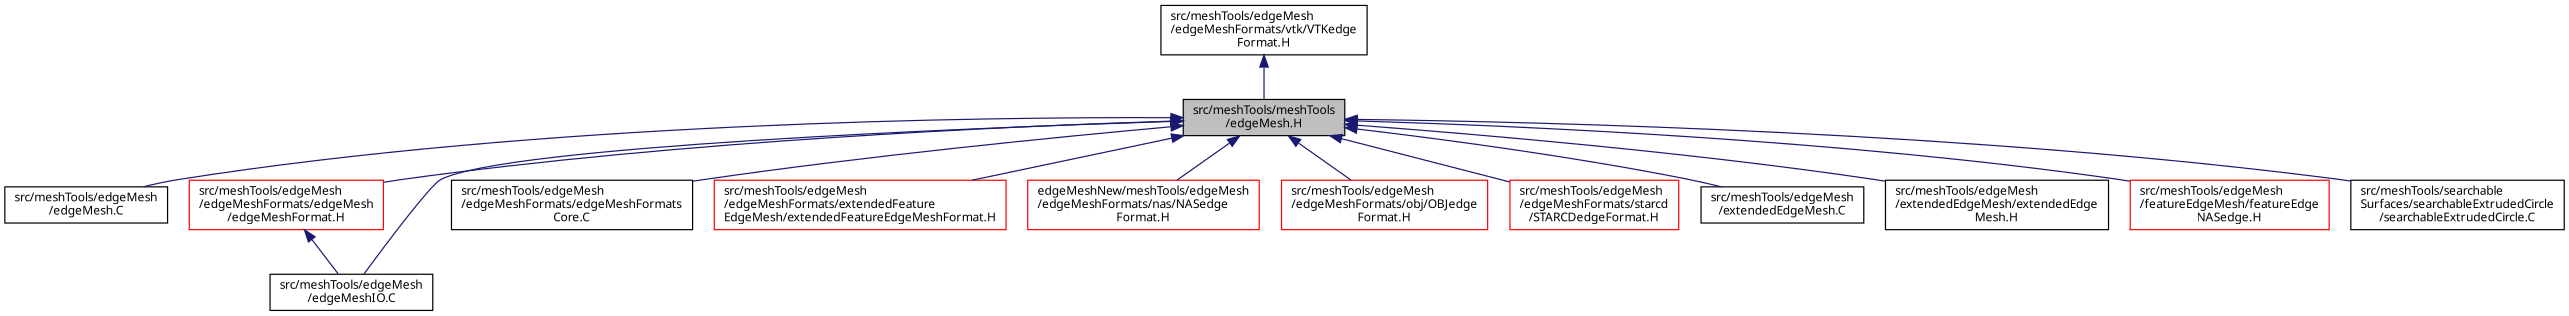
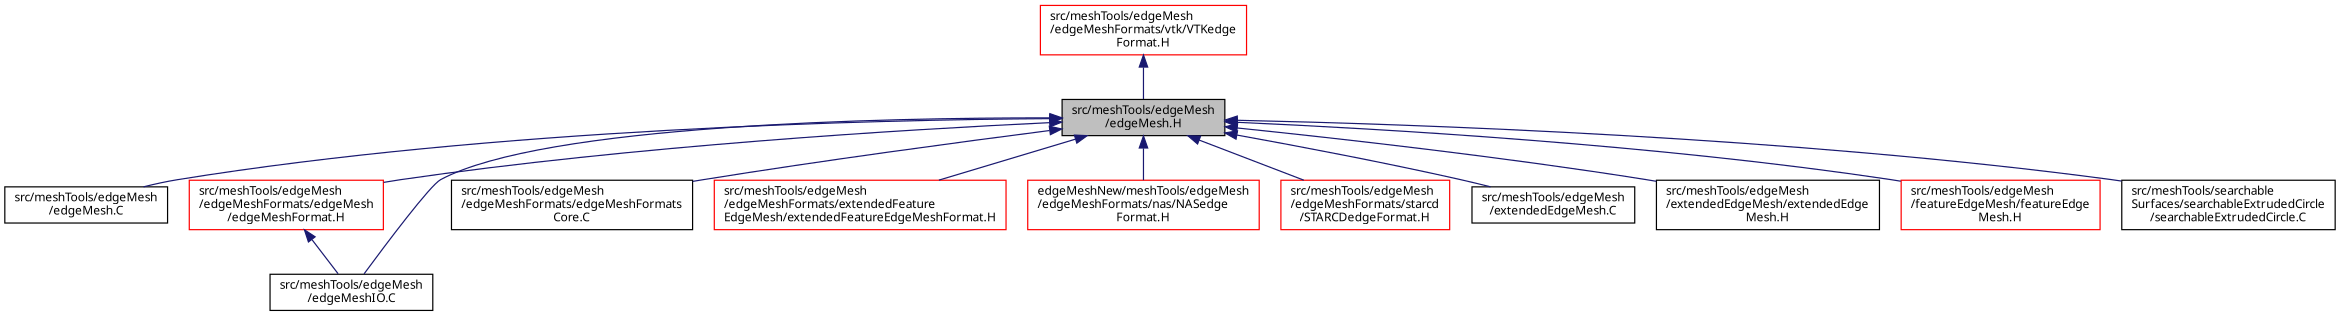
(1264, 30) -> (1143, 30)
(1264, 118) -> (1143, 118)
(1385, 205) -> none
(2230, 205) -> (2001, 205)
